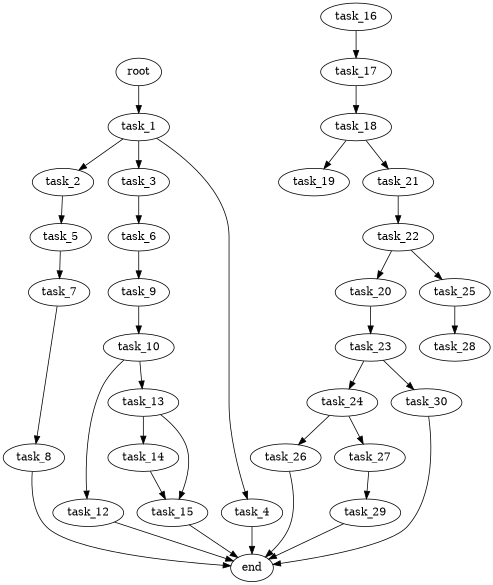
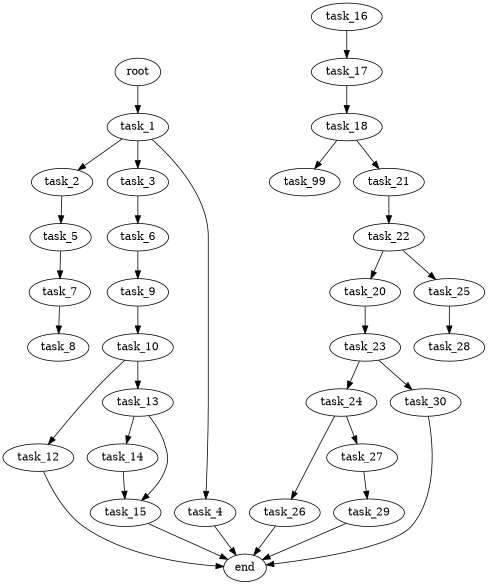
(314, 182) -> (305, 182)
(104, 550) -> none
